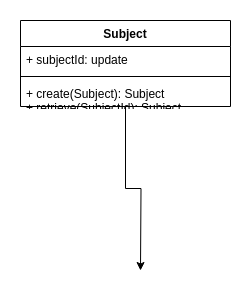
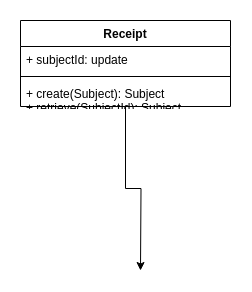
(126, 35) -> (126, 35)
